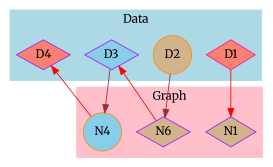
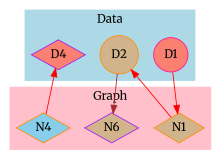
(112, 55) -> none
(231, 55) -> (171, 55)
none -> (154, 97)
(102, 132) -> (43, 128)
(231, 132) -> (179, 128)
